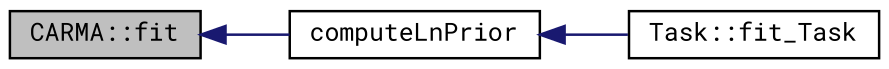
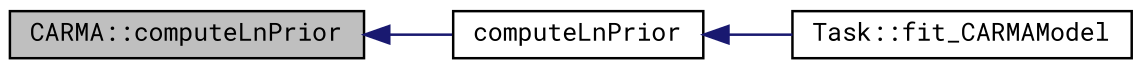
(105, 35) -> (187, 35)
(754, 35) -> (962, 35)
